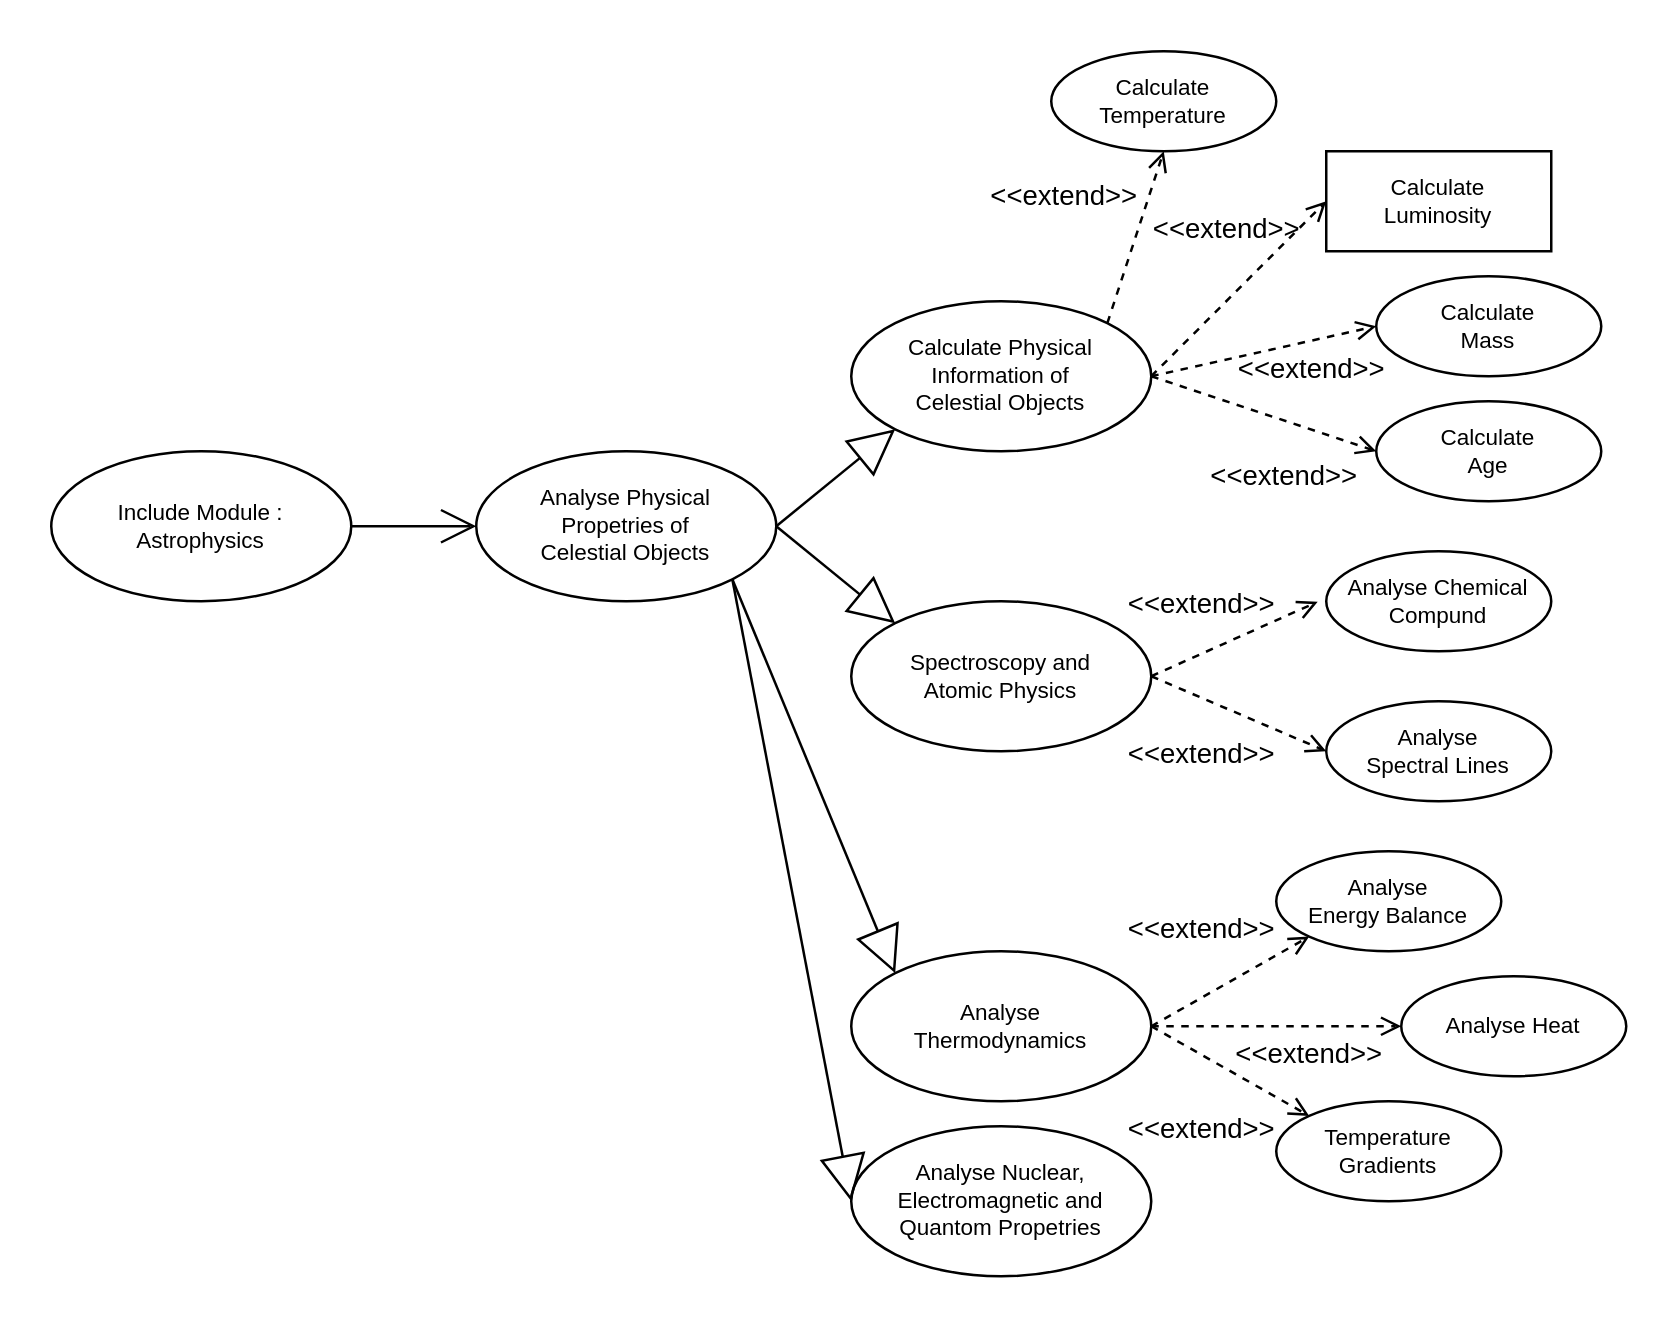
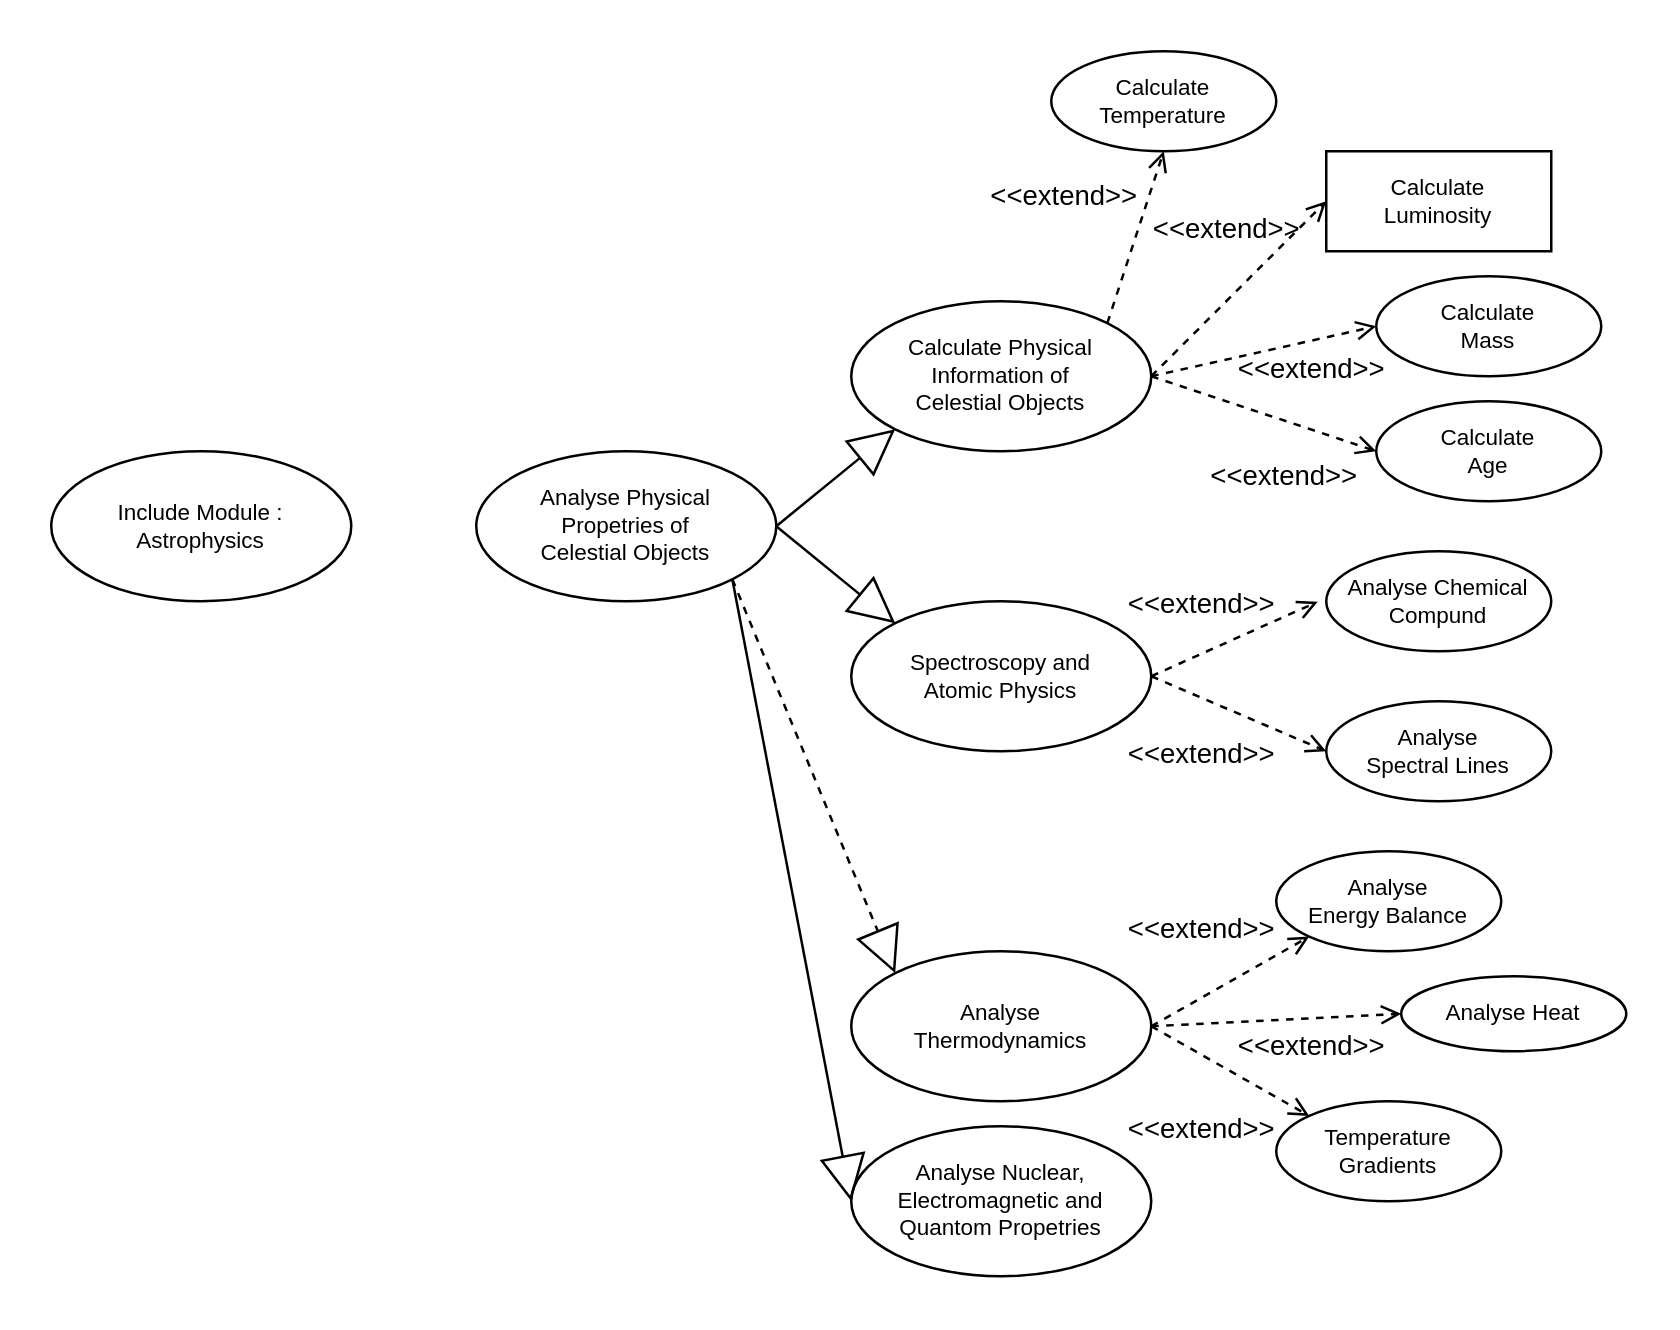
(410, 526) -> none
(809, 764) -> (809, 764)
(1514, 1026) -> (1514, 1014)
